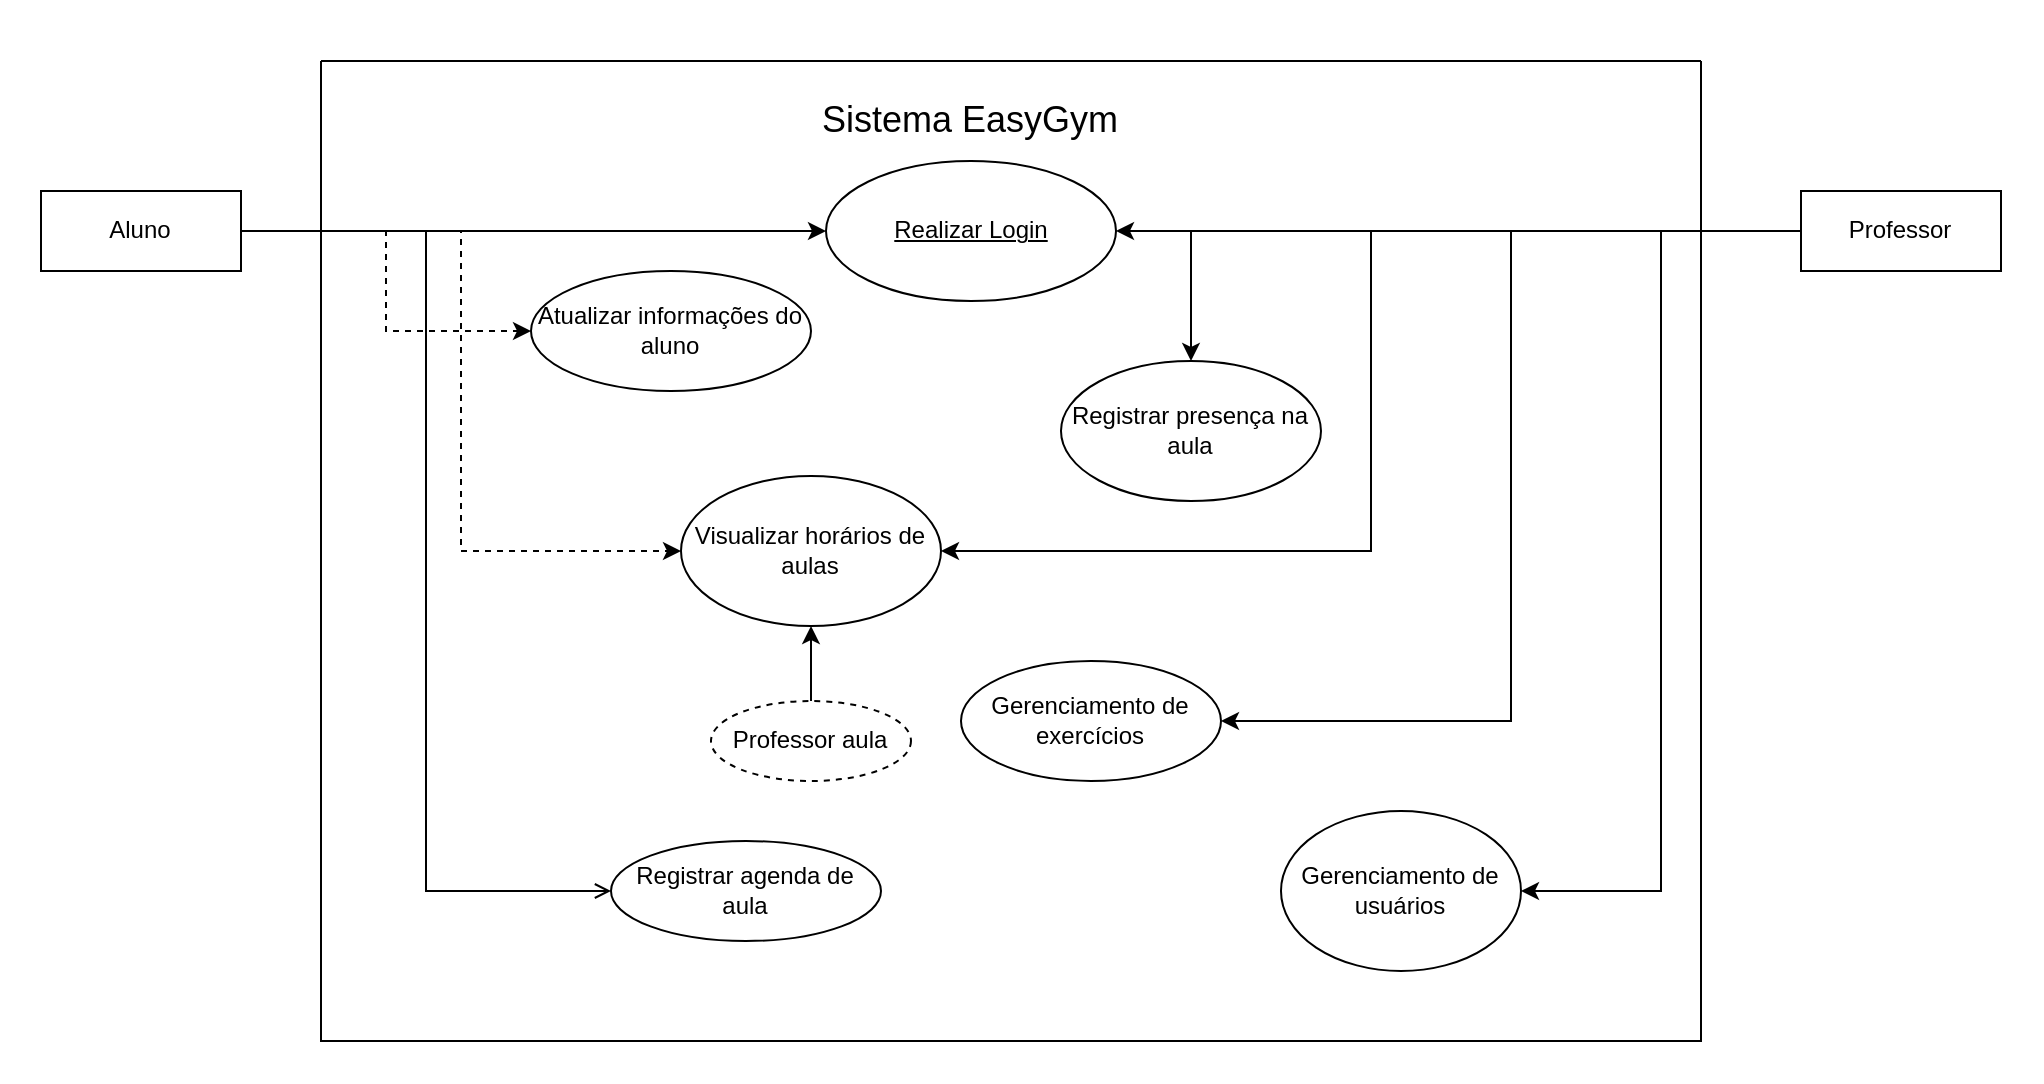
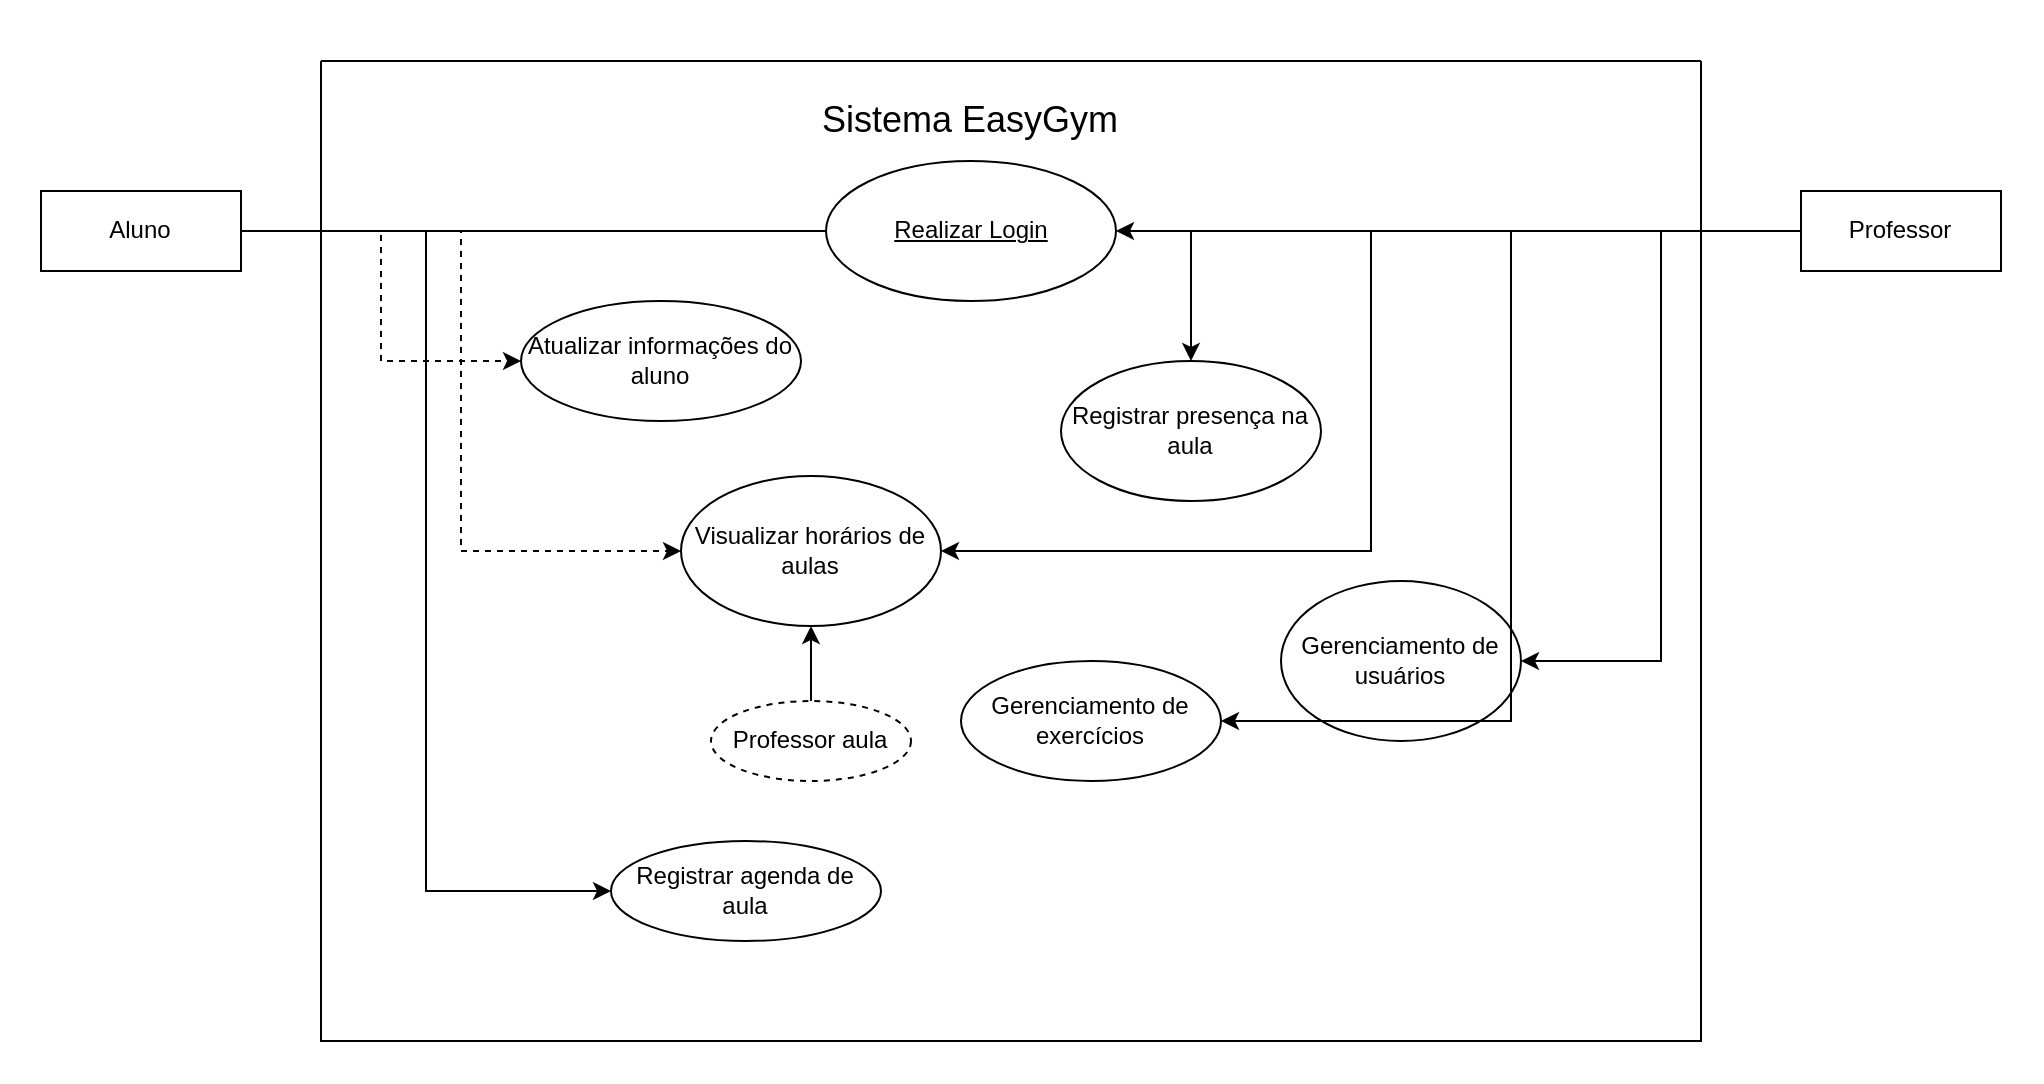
(811, 231) -> (816, 231)
(671, 331) -> (661, 361)
(598, 891) -> (596, 891)
(1401, 891) -> (1401, 661)
